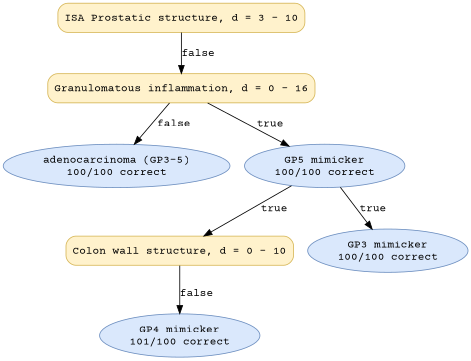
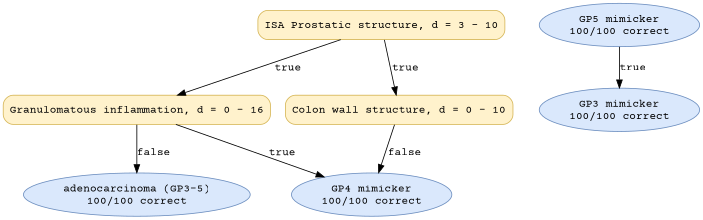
(198, 53) -> (288, 67)
(245, 123) -> (246, 149)
(251, 209) -> (389, 64)
(180, 341) -> (372, 200)
